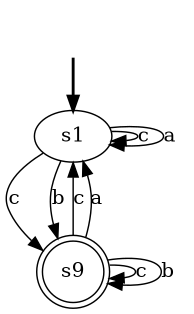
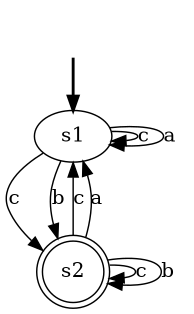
(73, 272) -> (73, 272)
